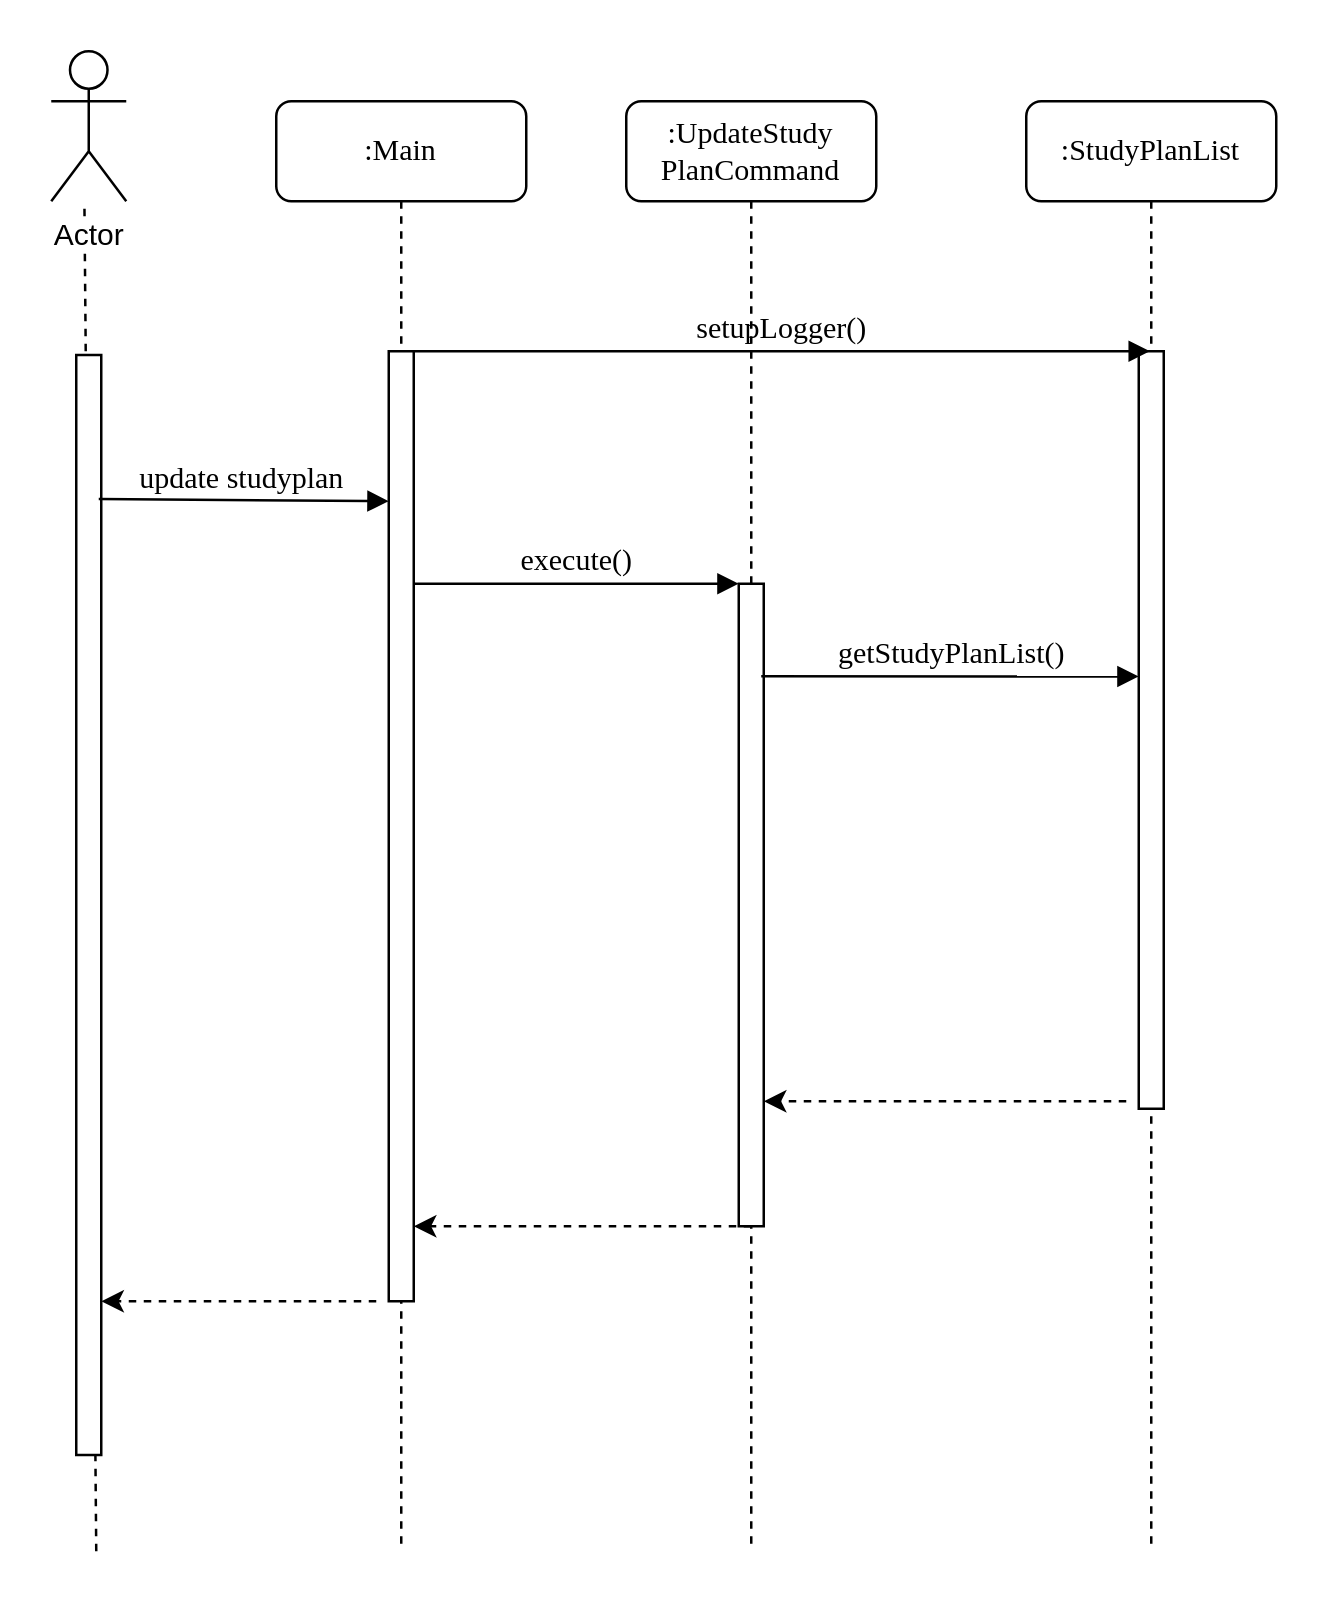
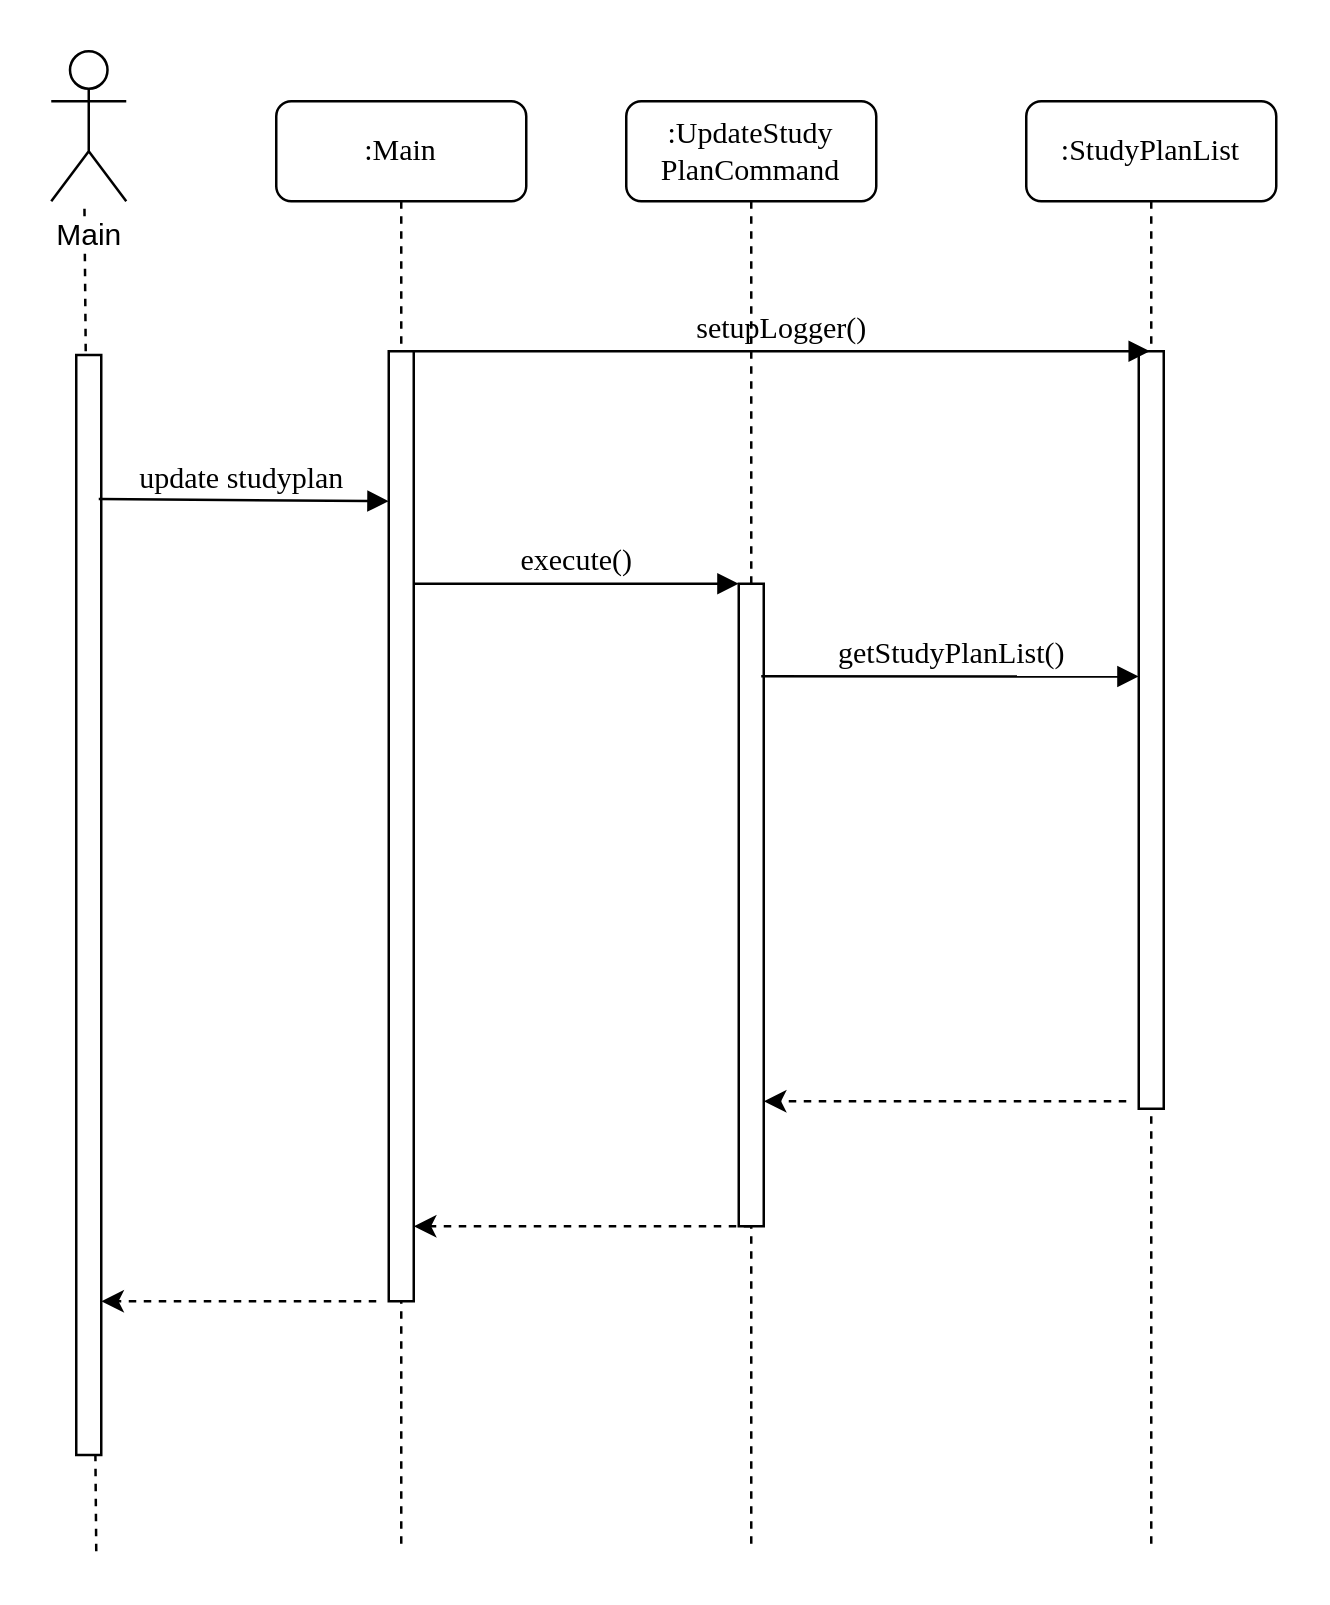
(90, 237) -> (90, 237)
